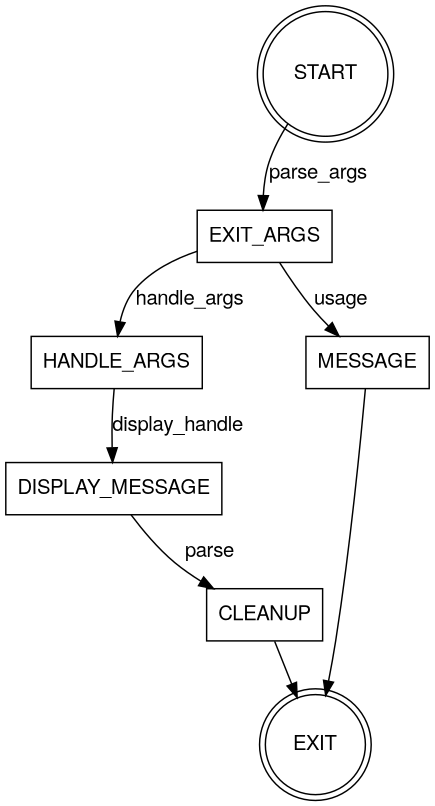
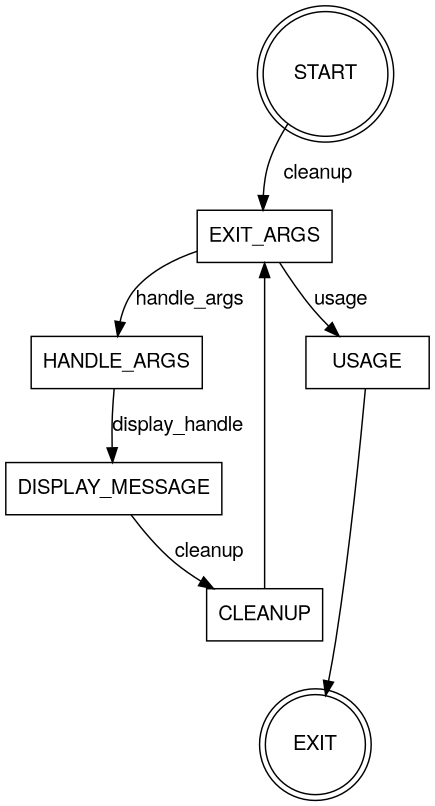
(318, 173) -> (318, 173)
(368, 362) -> (368, 362)
(210, 552) -> (210, 552)
(283, 663) -> (265, 433)
